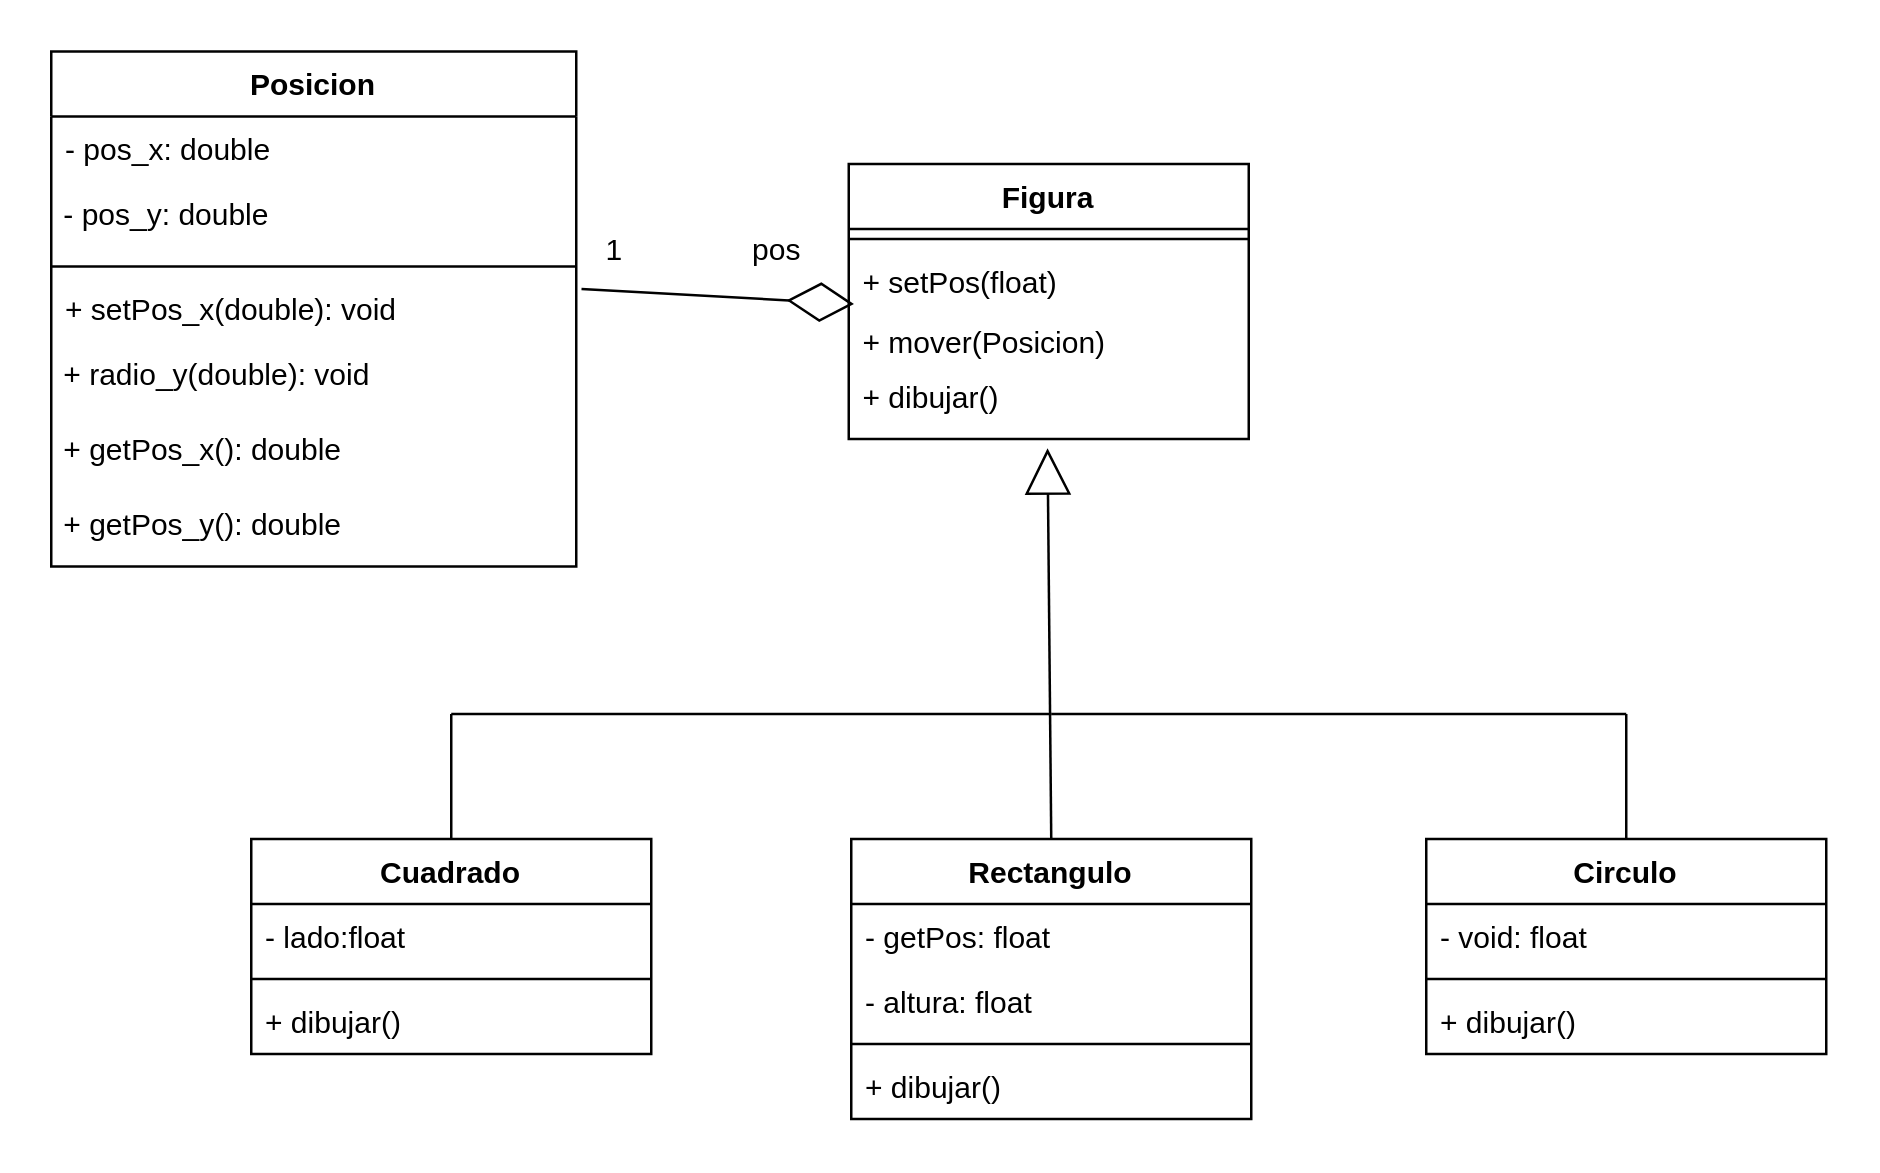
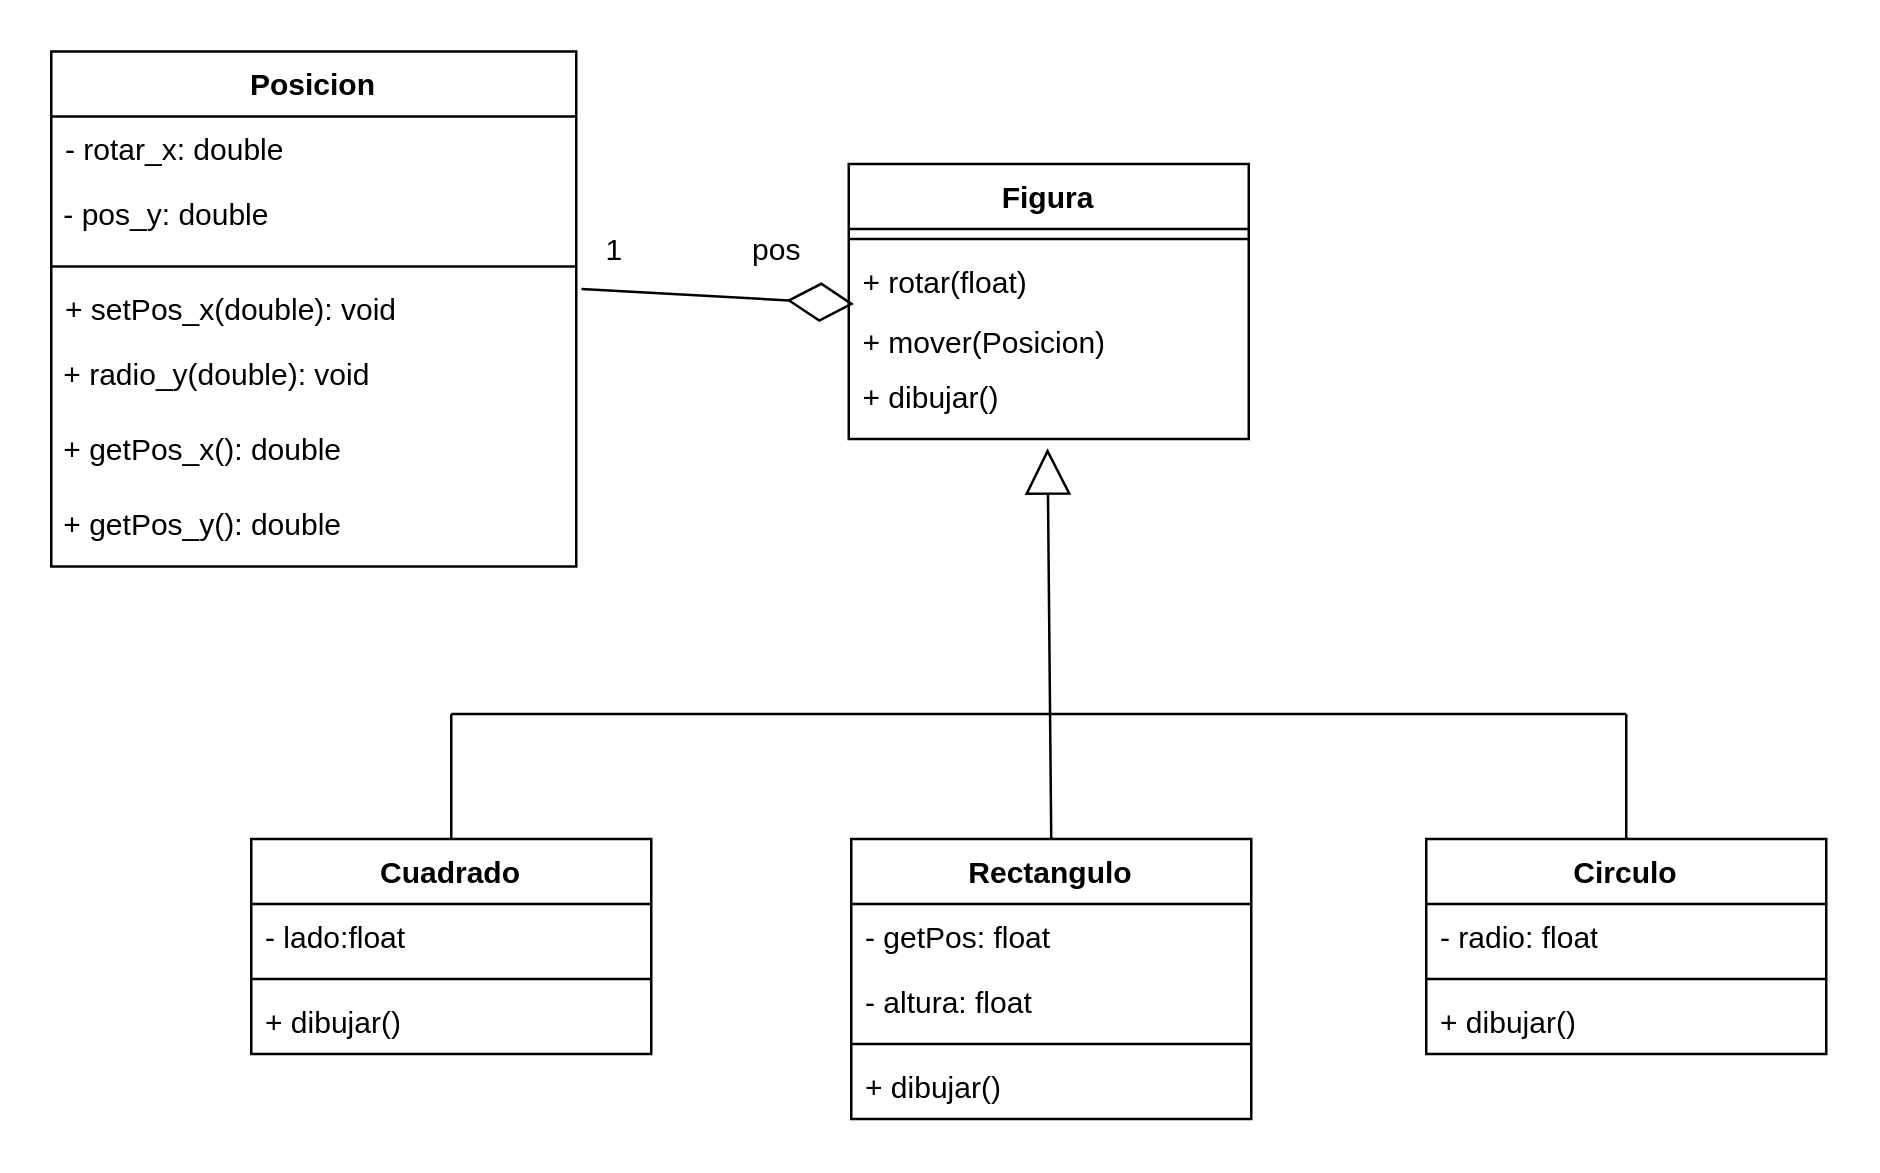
(177, 152) -> (193, 152)
(982, 284) -> (974, 284)
(1531, 939) -> (1539, 939)
